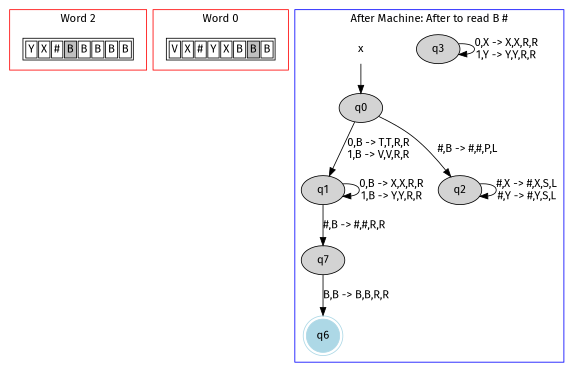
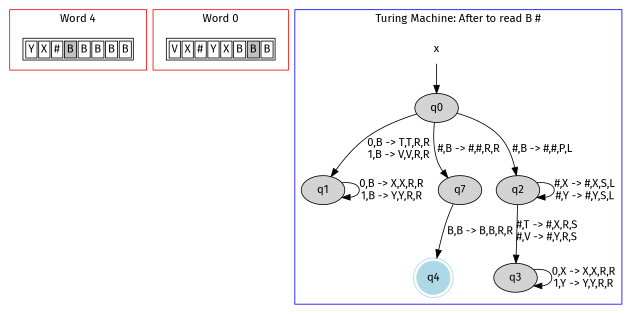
(78, 19) -> (78, 19)
(429, 19) -> (458, 19)
(323, 221) -> (434, 148)
none -> (517, 230)
(323, 336) -> (433, 278)
